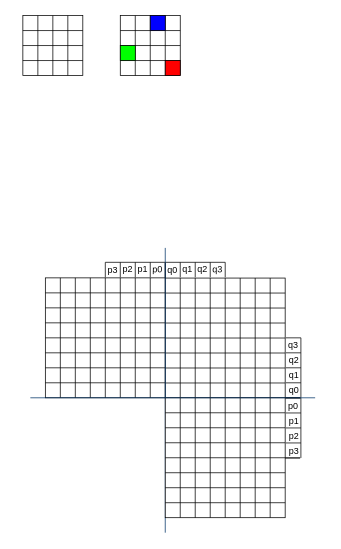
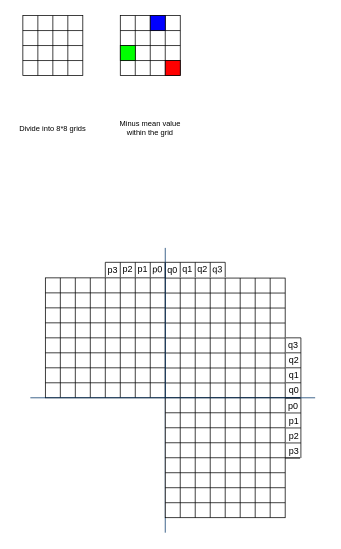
none -> (53, 128)
none -> (150, 128)
